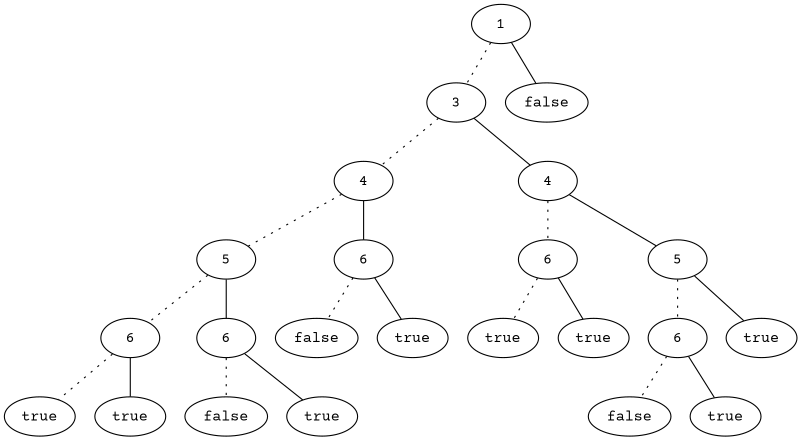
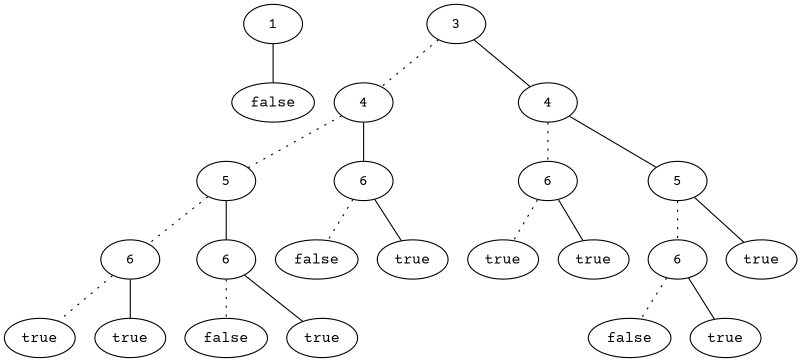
(479, 63) -> none
